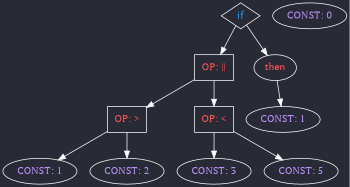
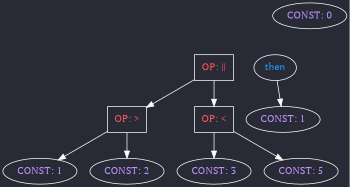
(241, 16) -> none
(275, 68) -> (275, 68)
